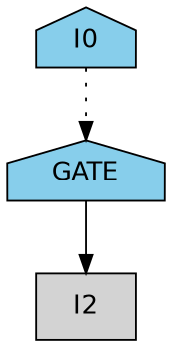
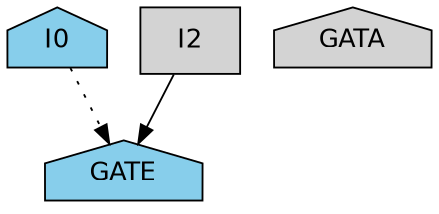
none -> (353, 41)
(86, 228) -> (160, 101)
